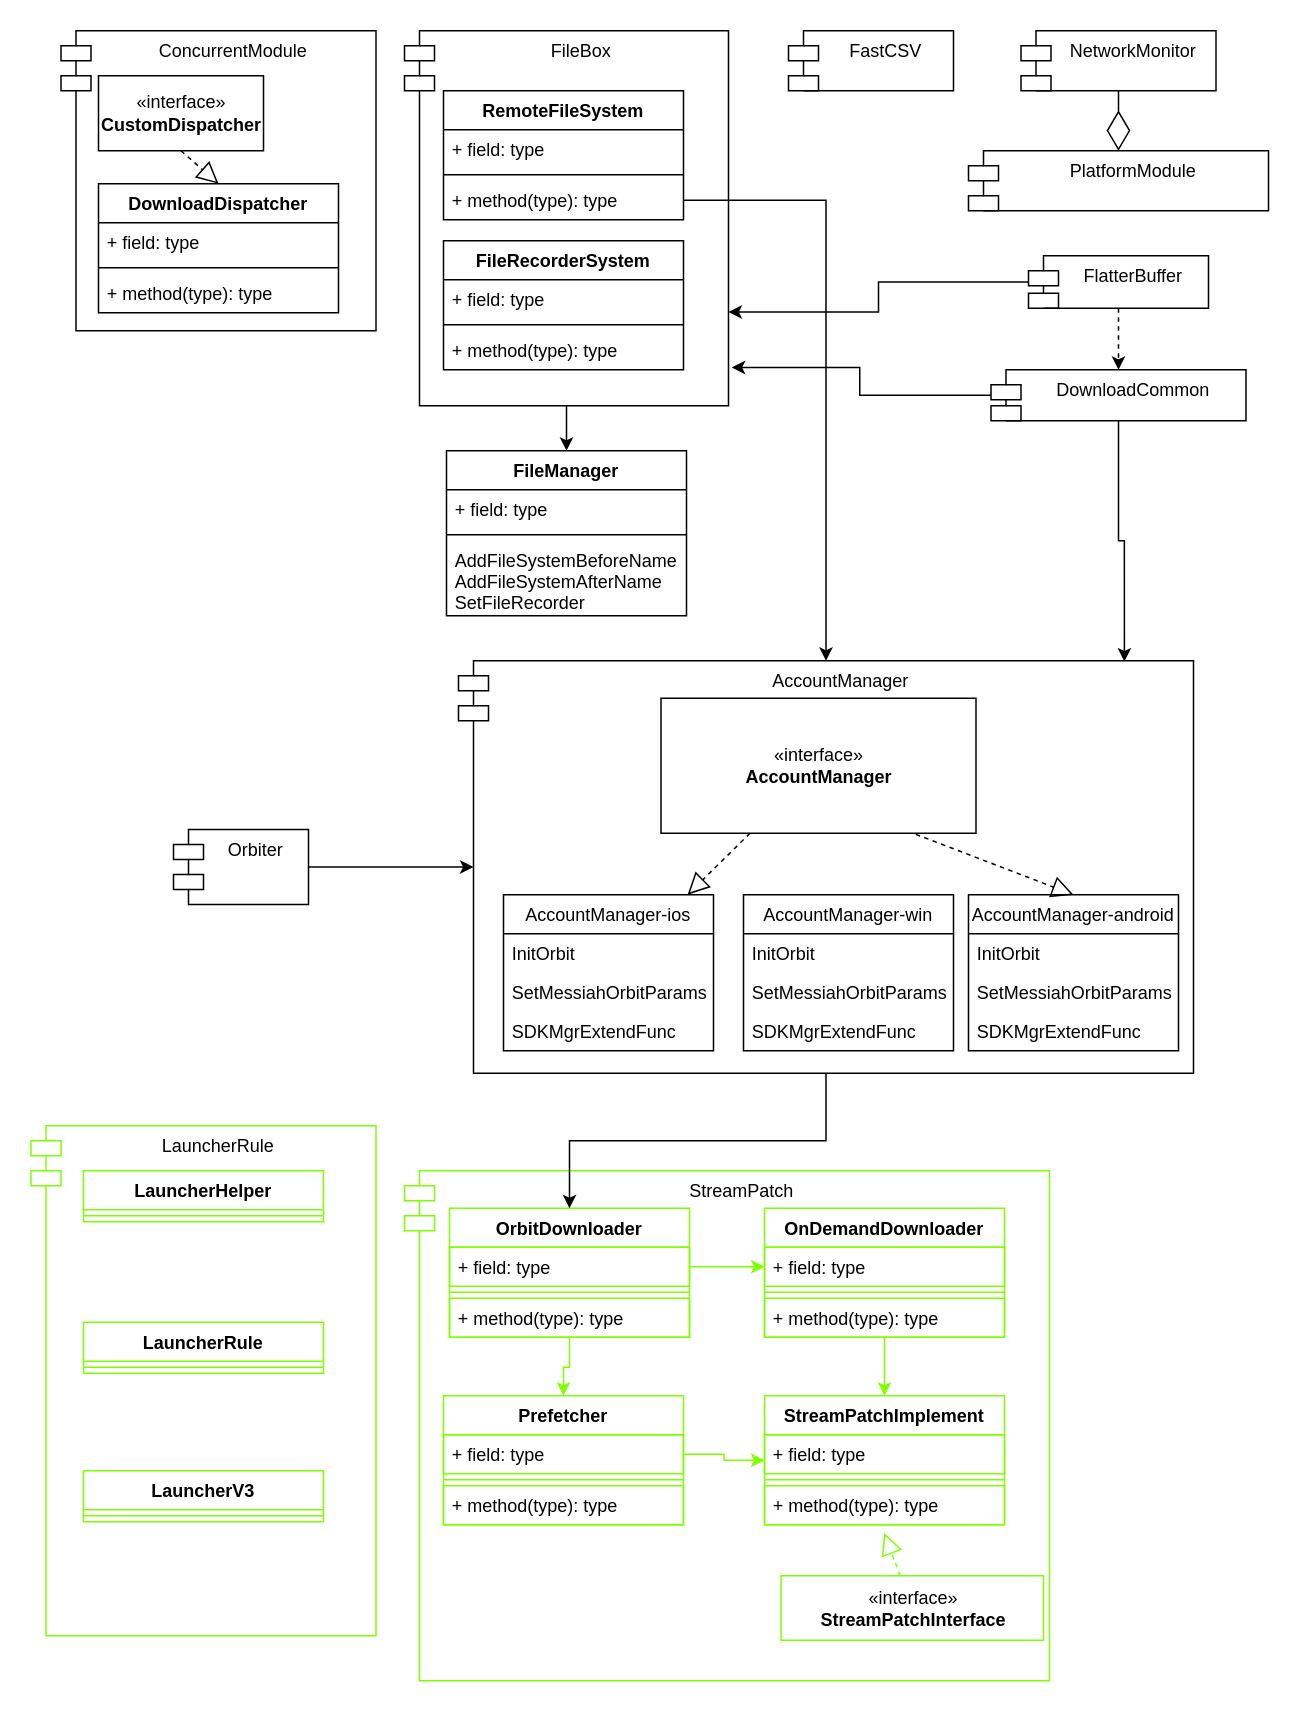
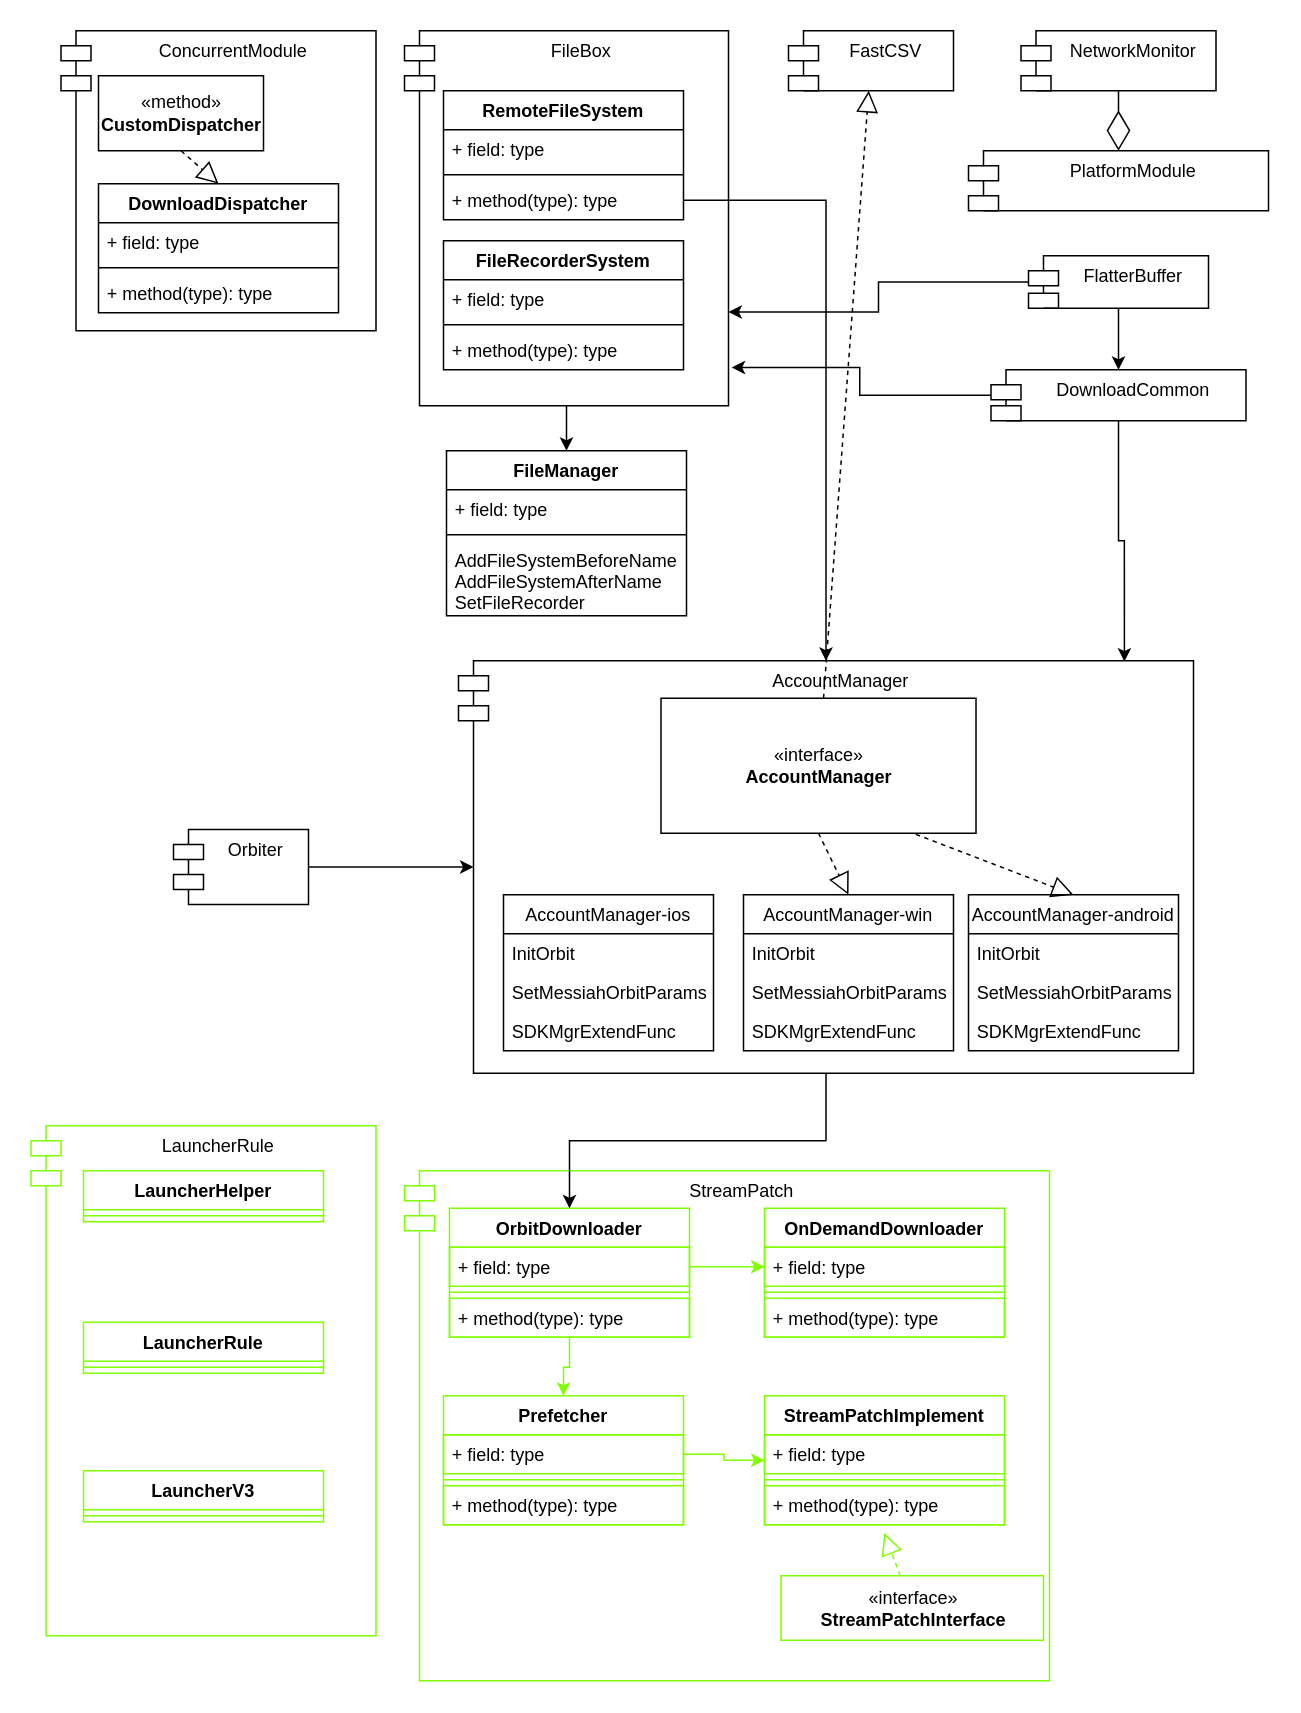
(182, 113) -> (182, 113)
(1118, 336) -> (1118, 336)
none -> (828, 854)
(726, 857) -> (847, 378)
(884, 1364) -> none
